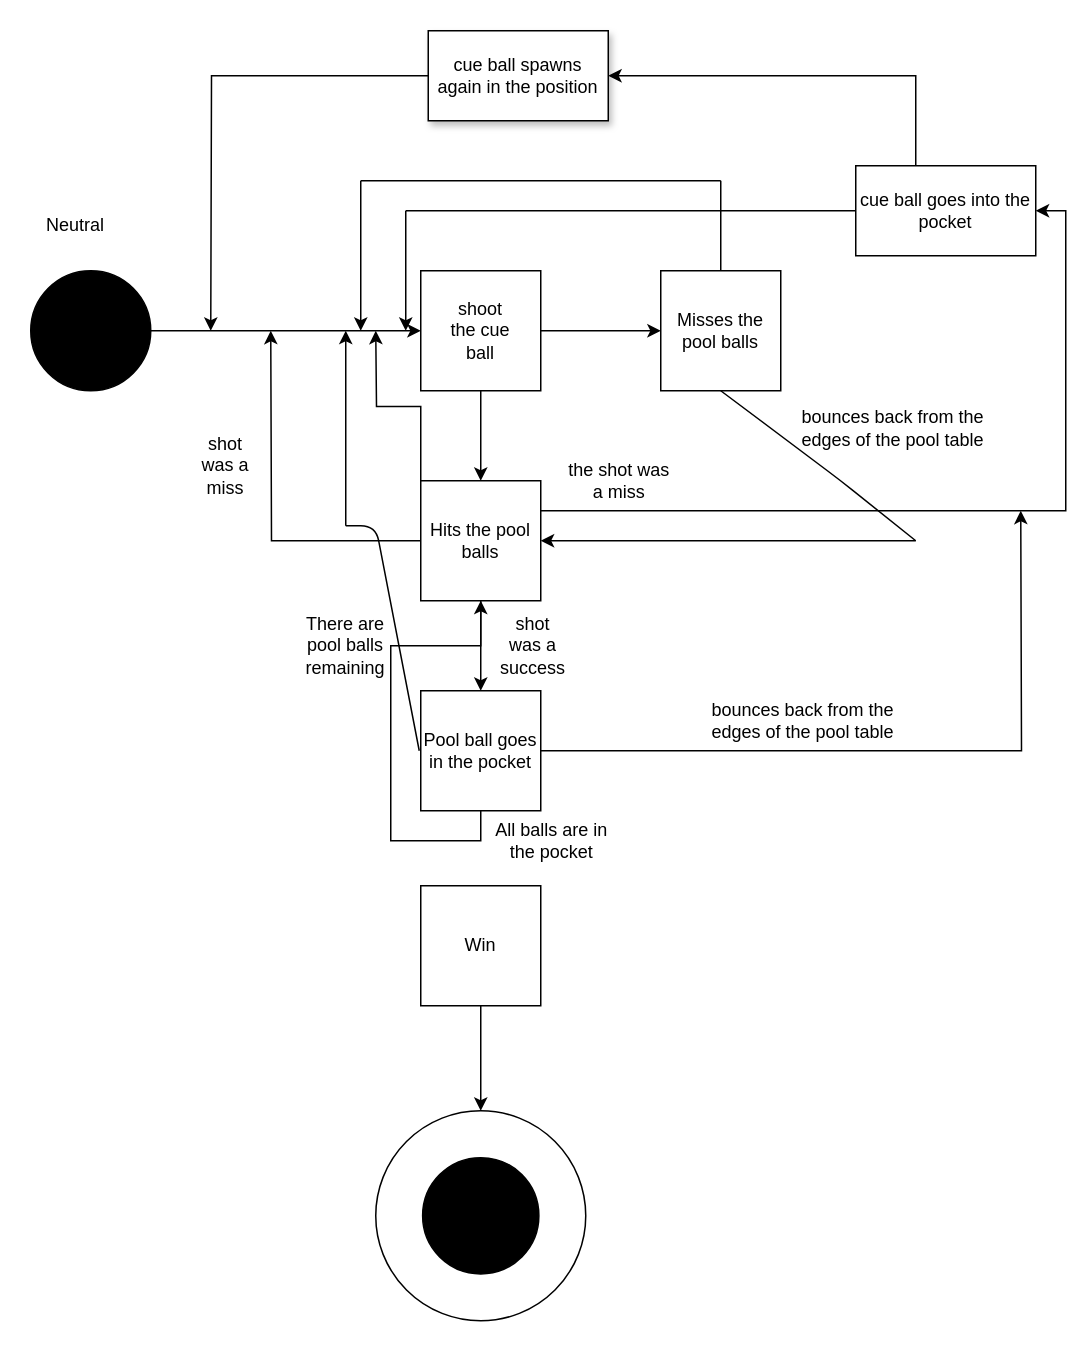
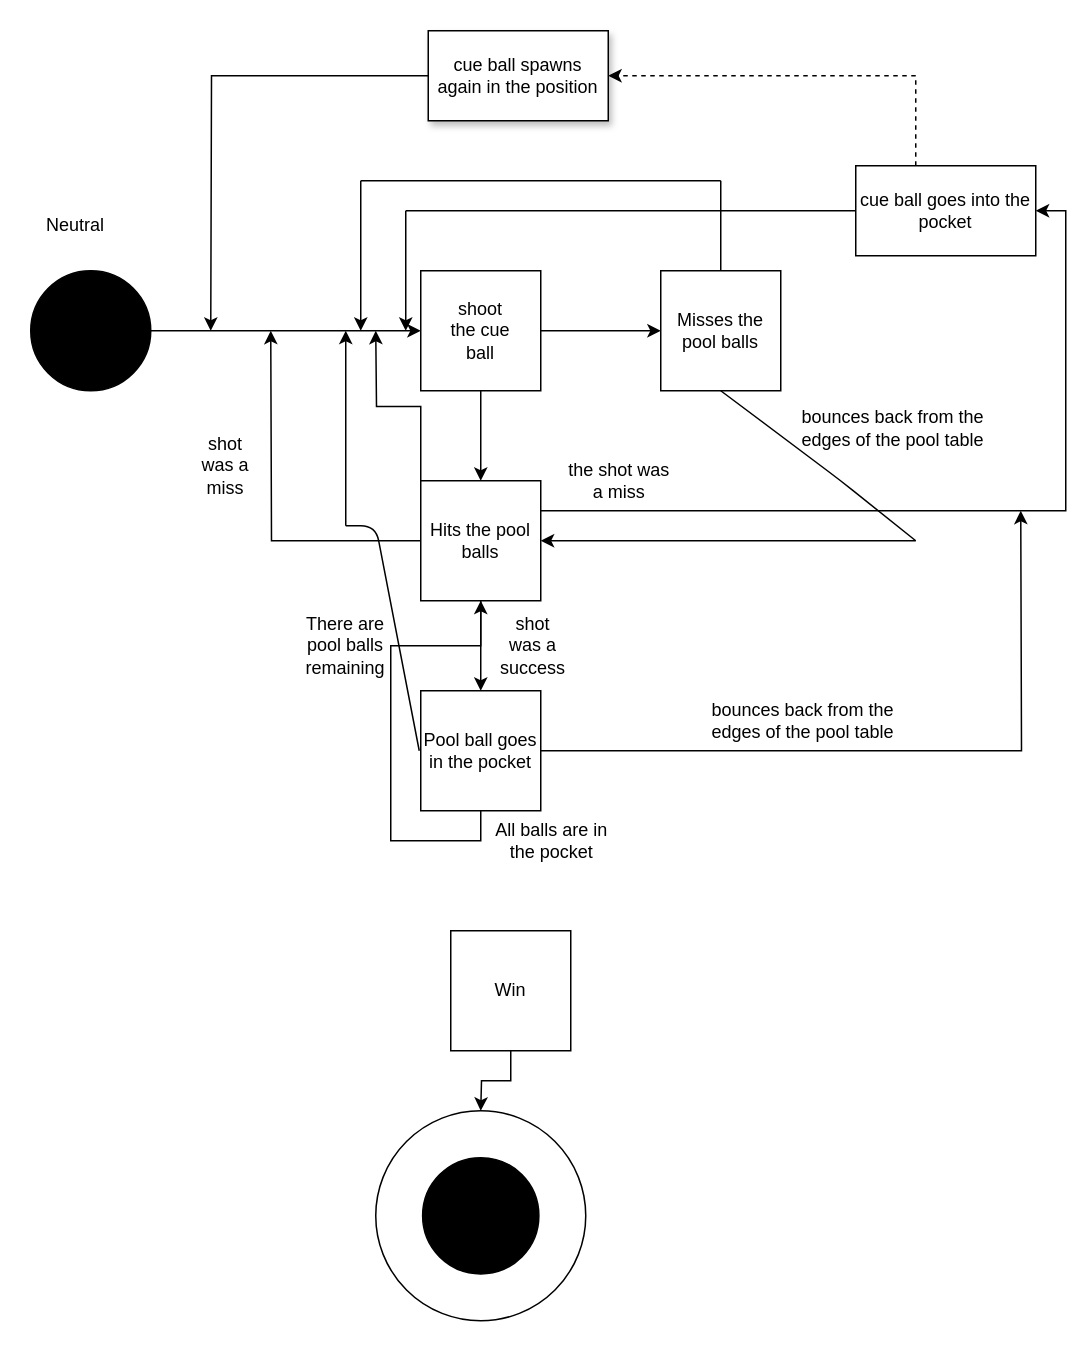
(810, 76) -> (810, 76)
(481, 946) -> (511, 991)
